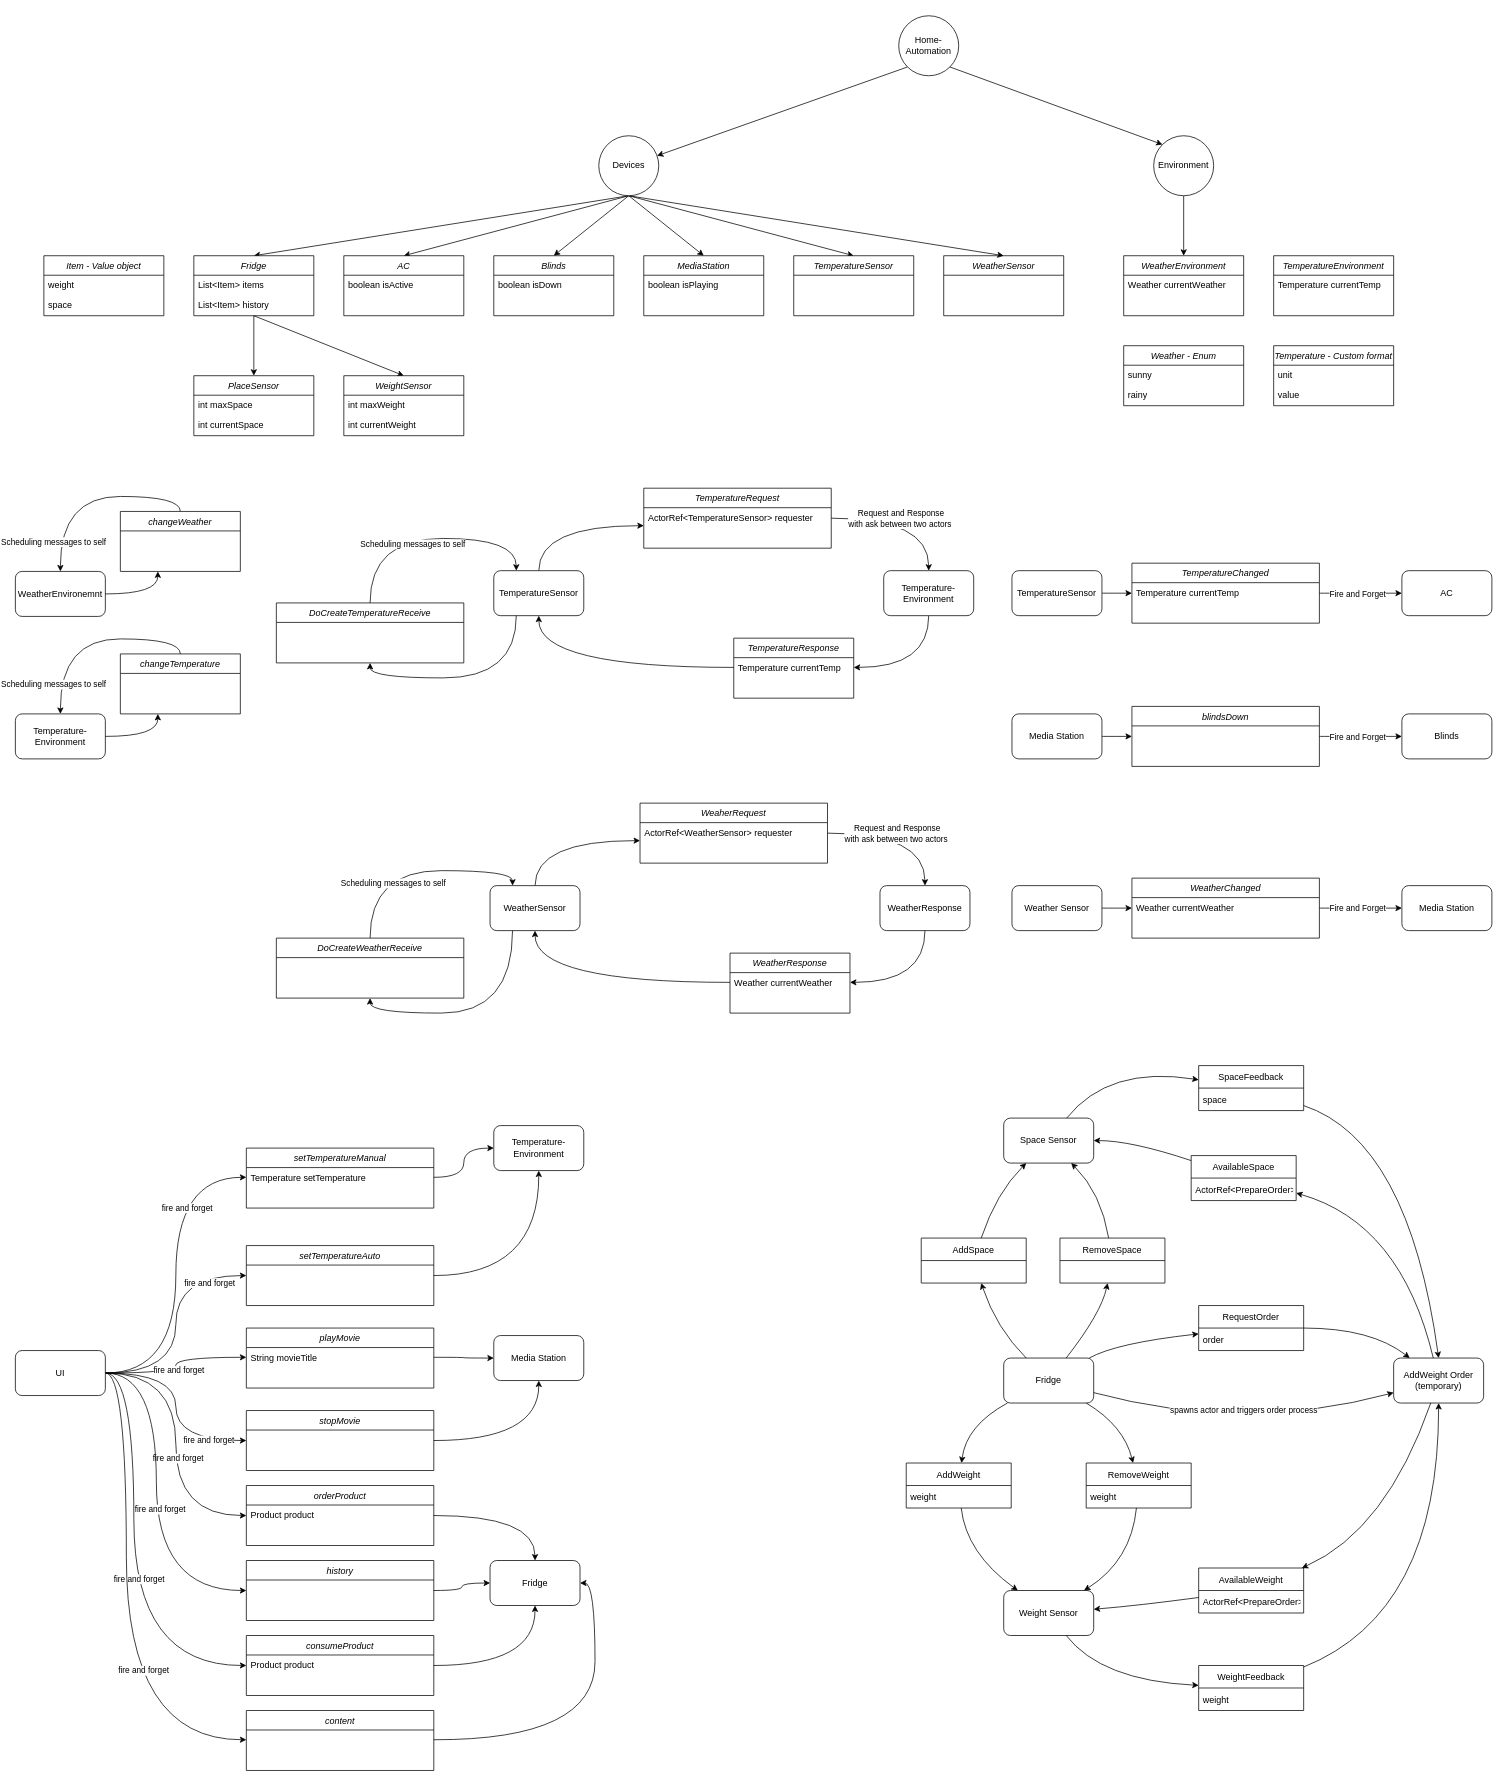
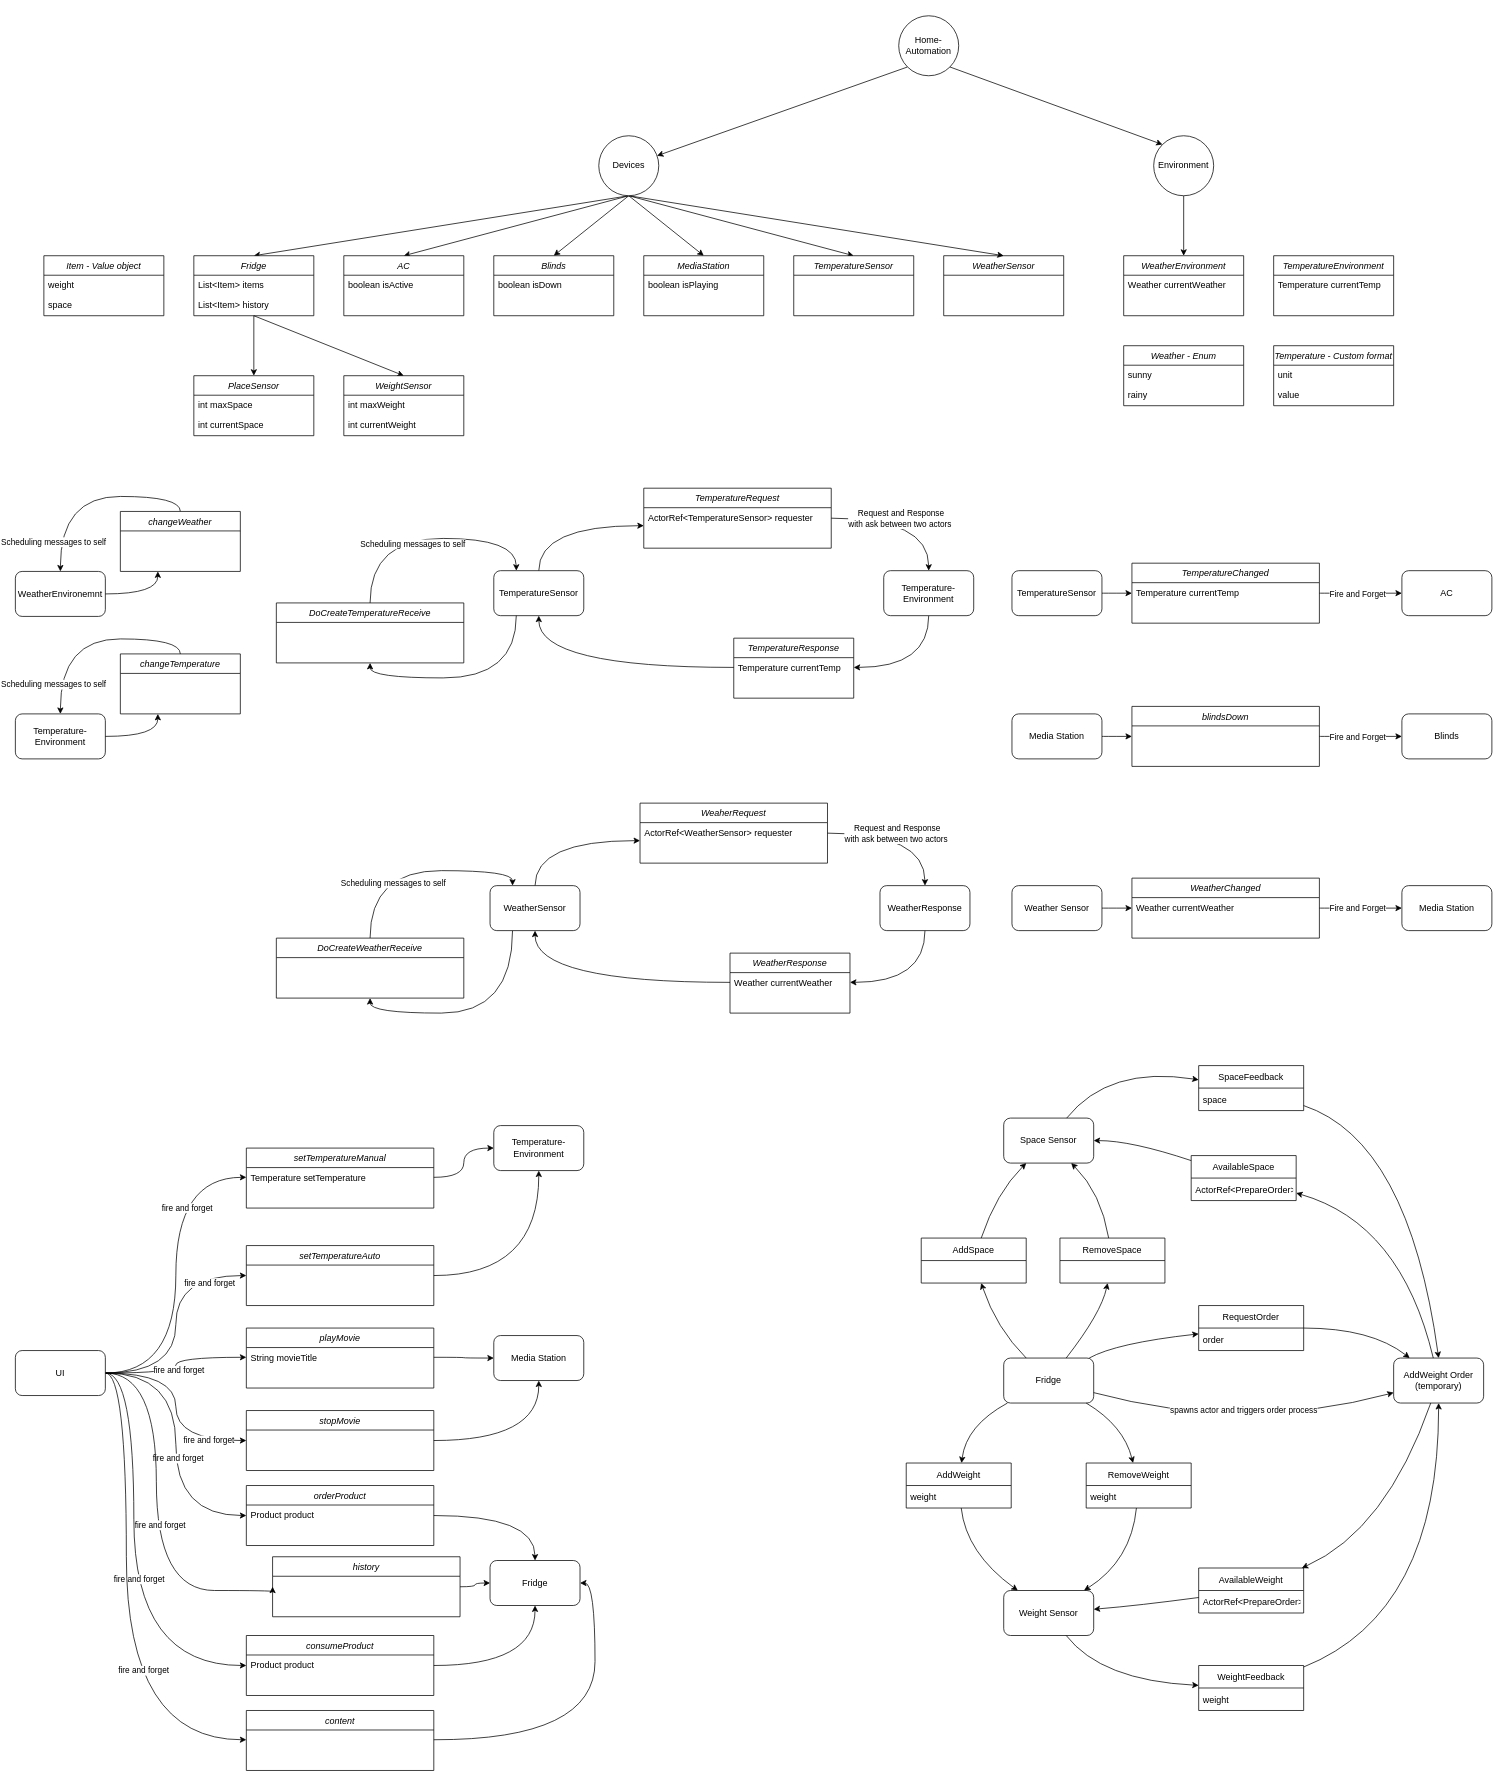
(340, 1590) -> (366, 1587)
